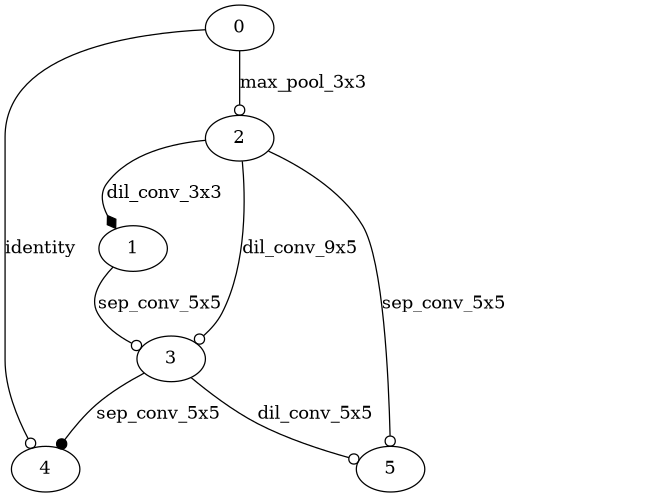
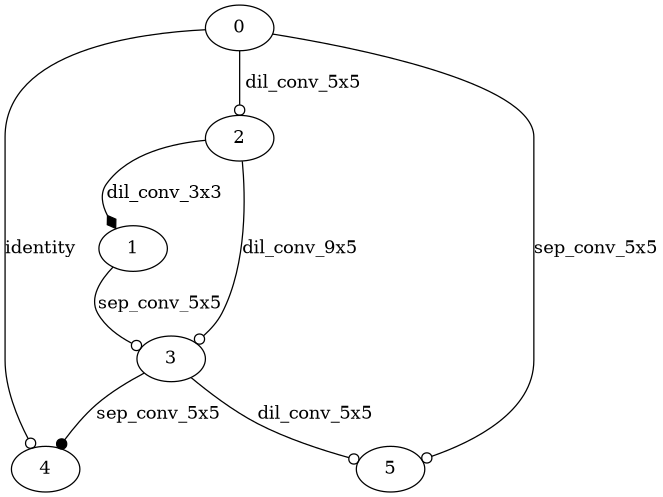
(303, 83) -> (303, 83)
(376, 269) -> (534, 178)
